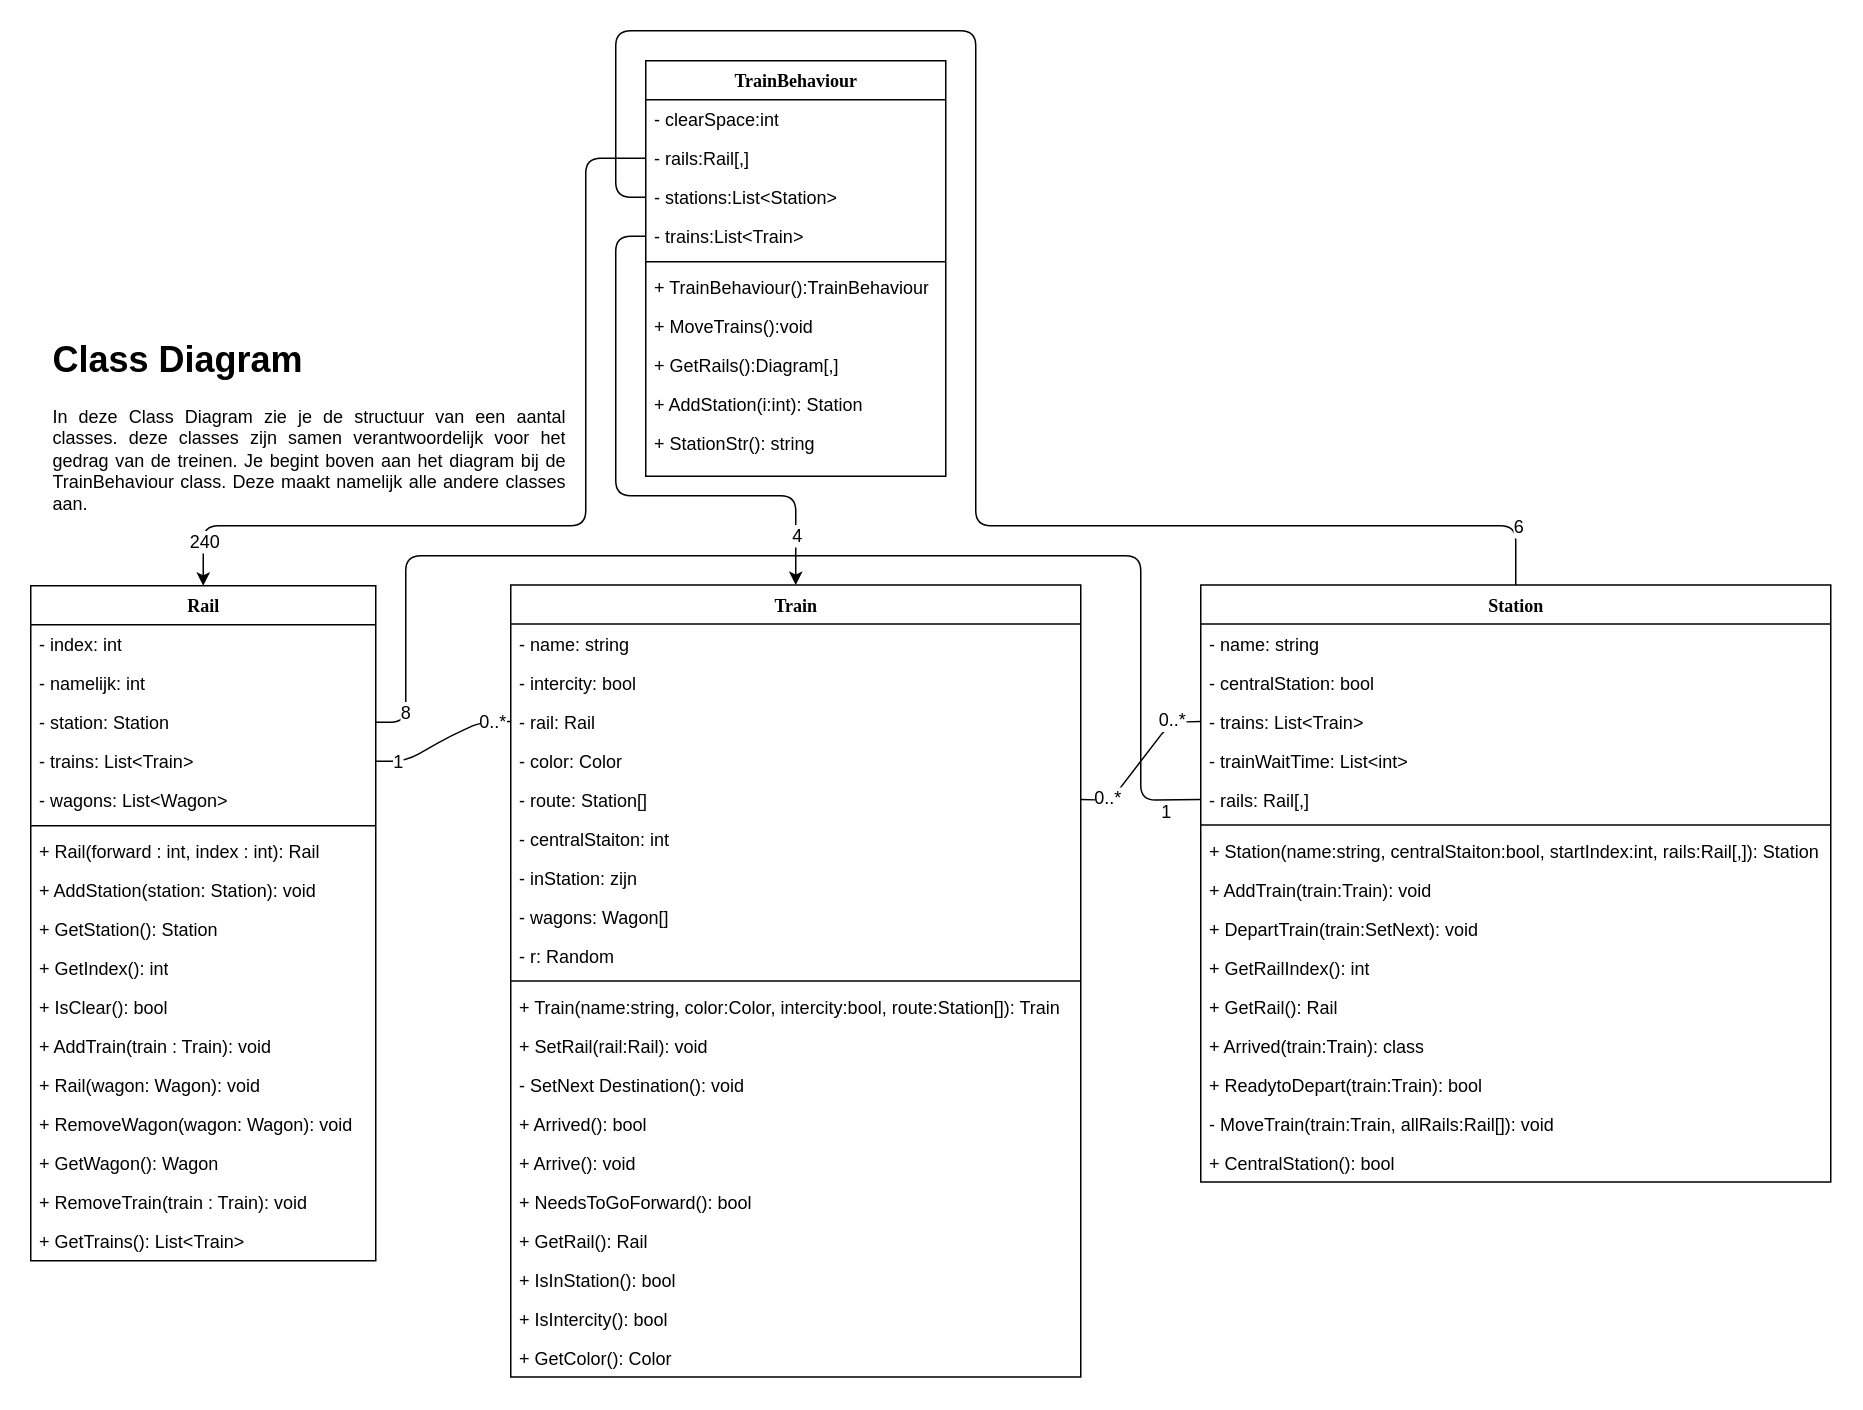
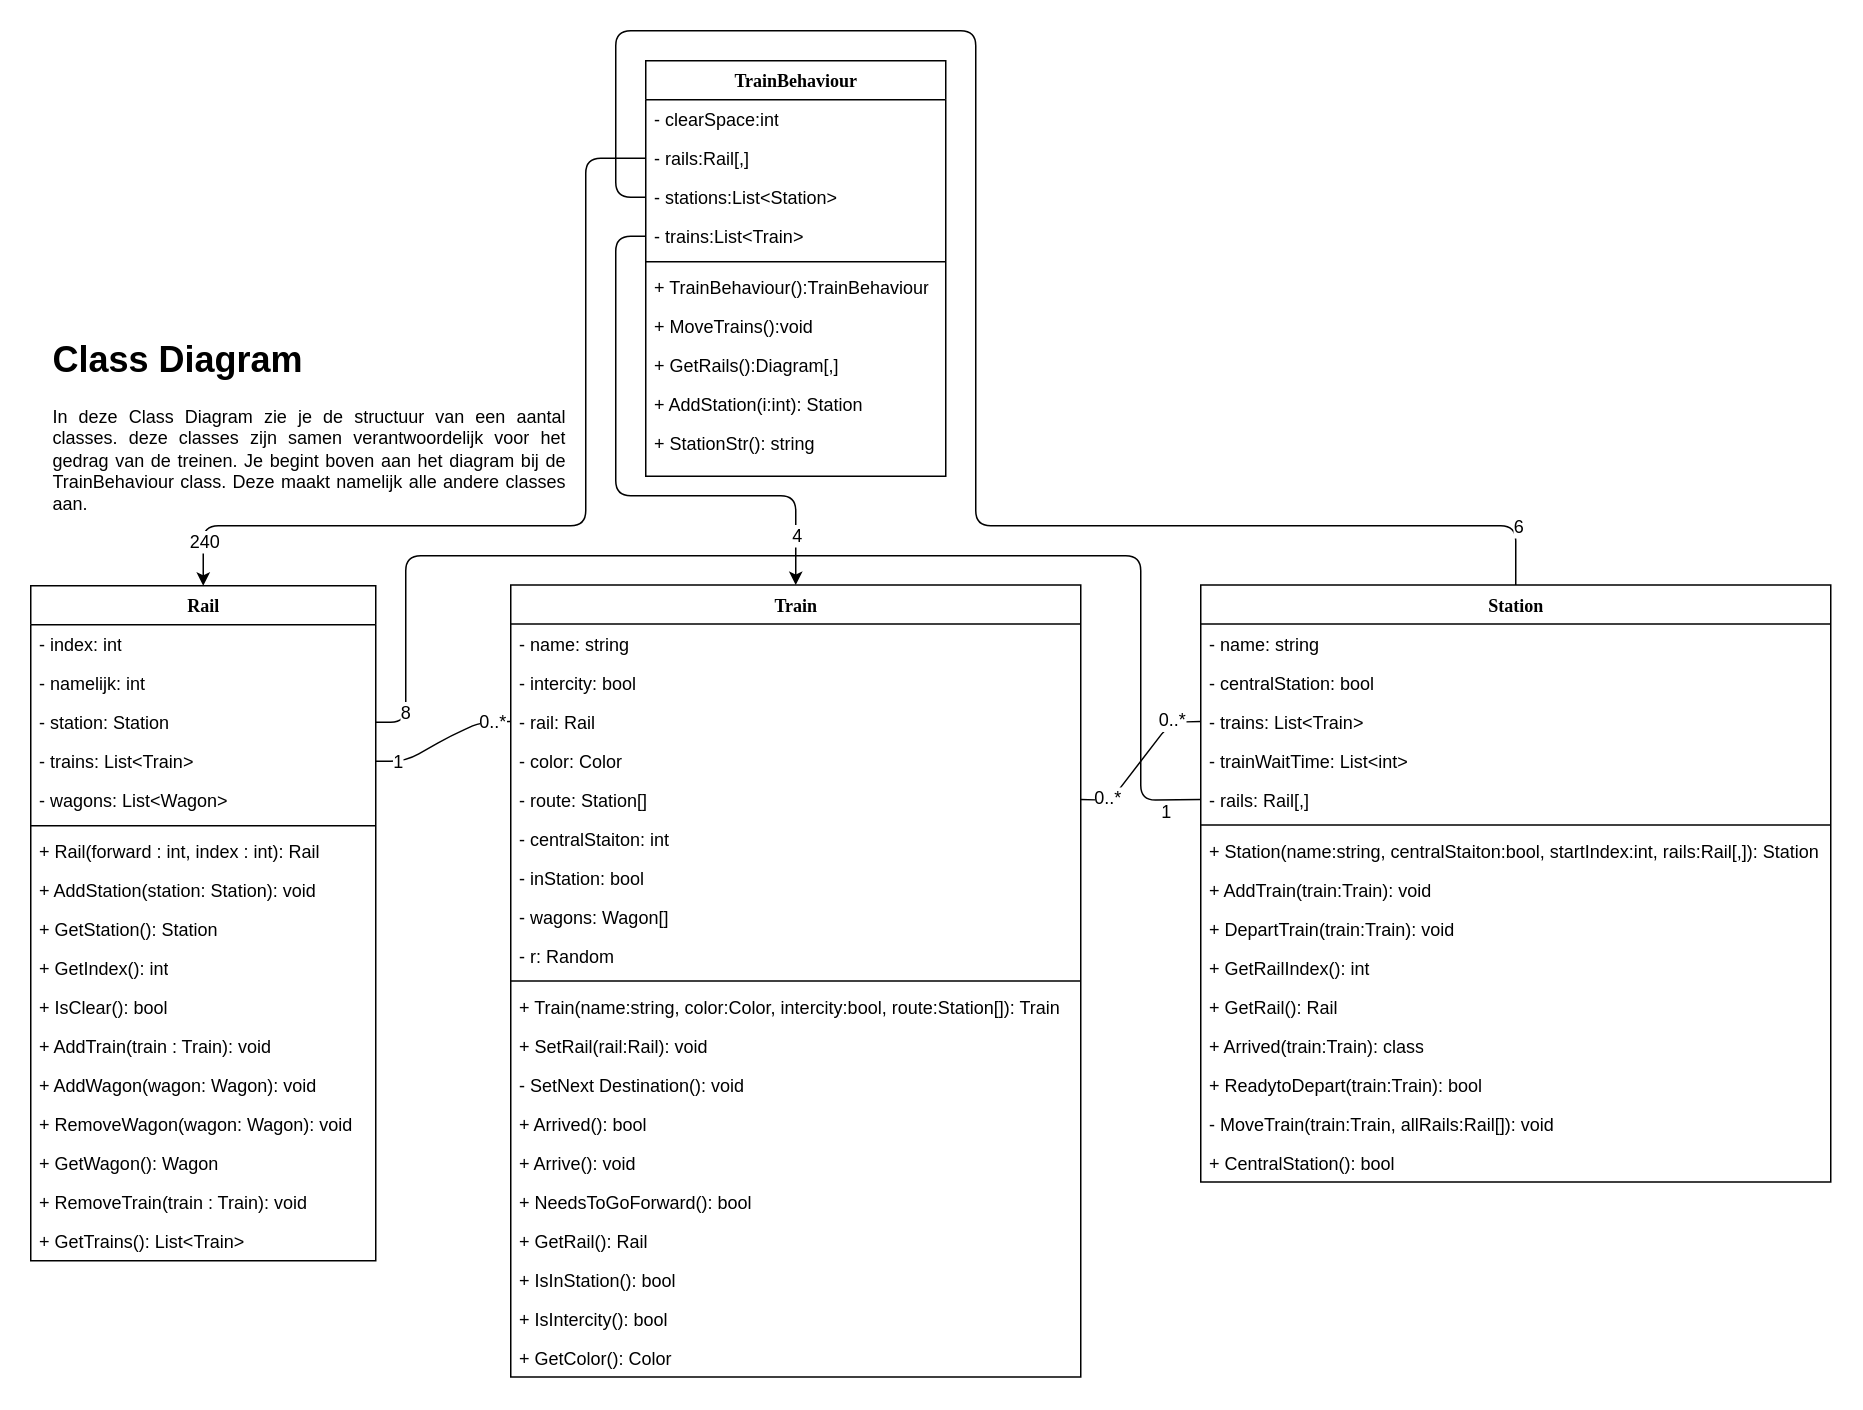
(591, 880) -> (591, 880)
(1365, 931) -> (1352, 931)
(152, 1087) -> (177, 1087)
